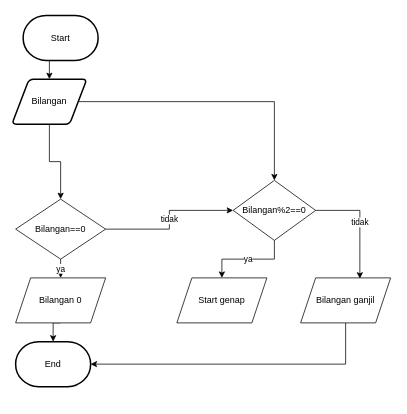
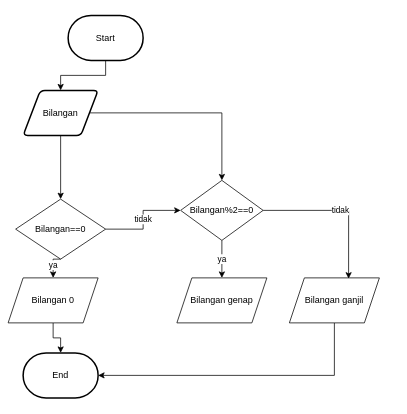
(60, 38) -> (105, 38)
(49, 102) -> (60, 113)
(274, 210) -> (222, 210)
(60, 300) -> (53, 300)
(222, 300) -> (222, 300)
(345, 300) -> (334, 300)
(53, 364) -> (60, 375)
